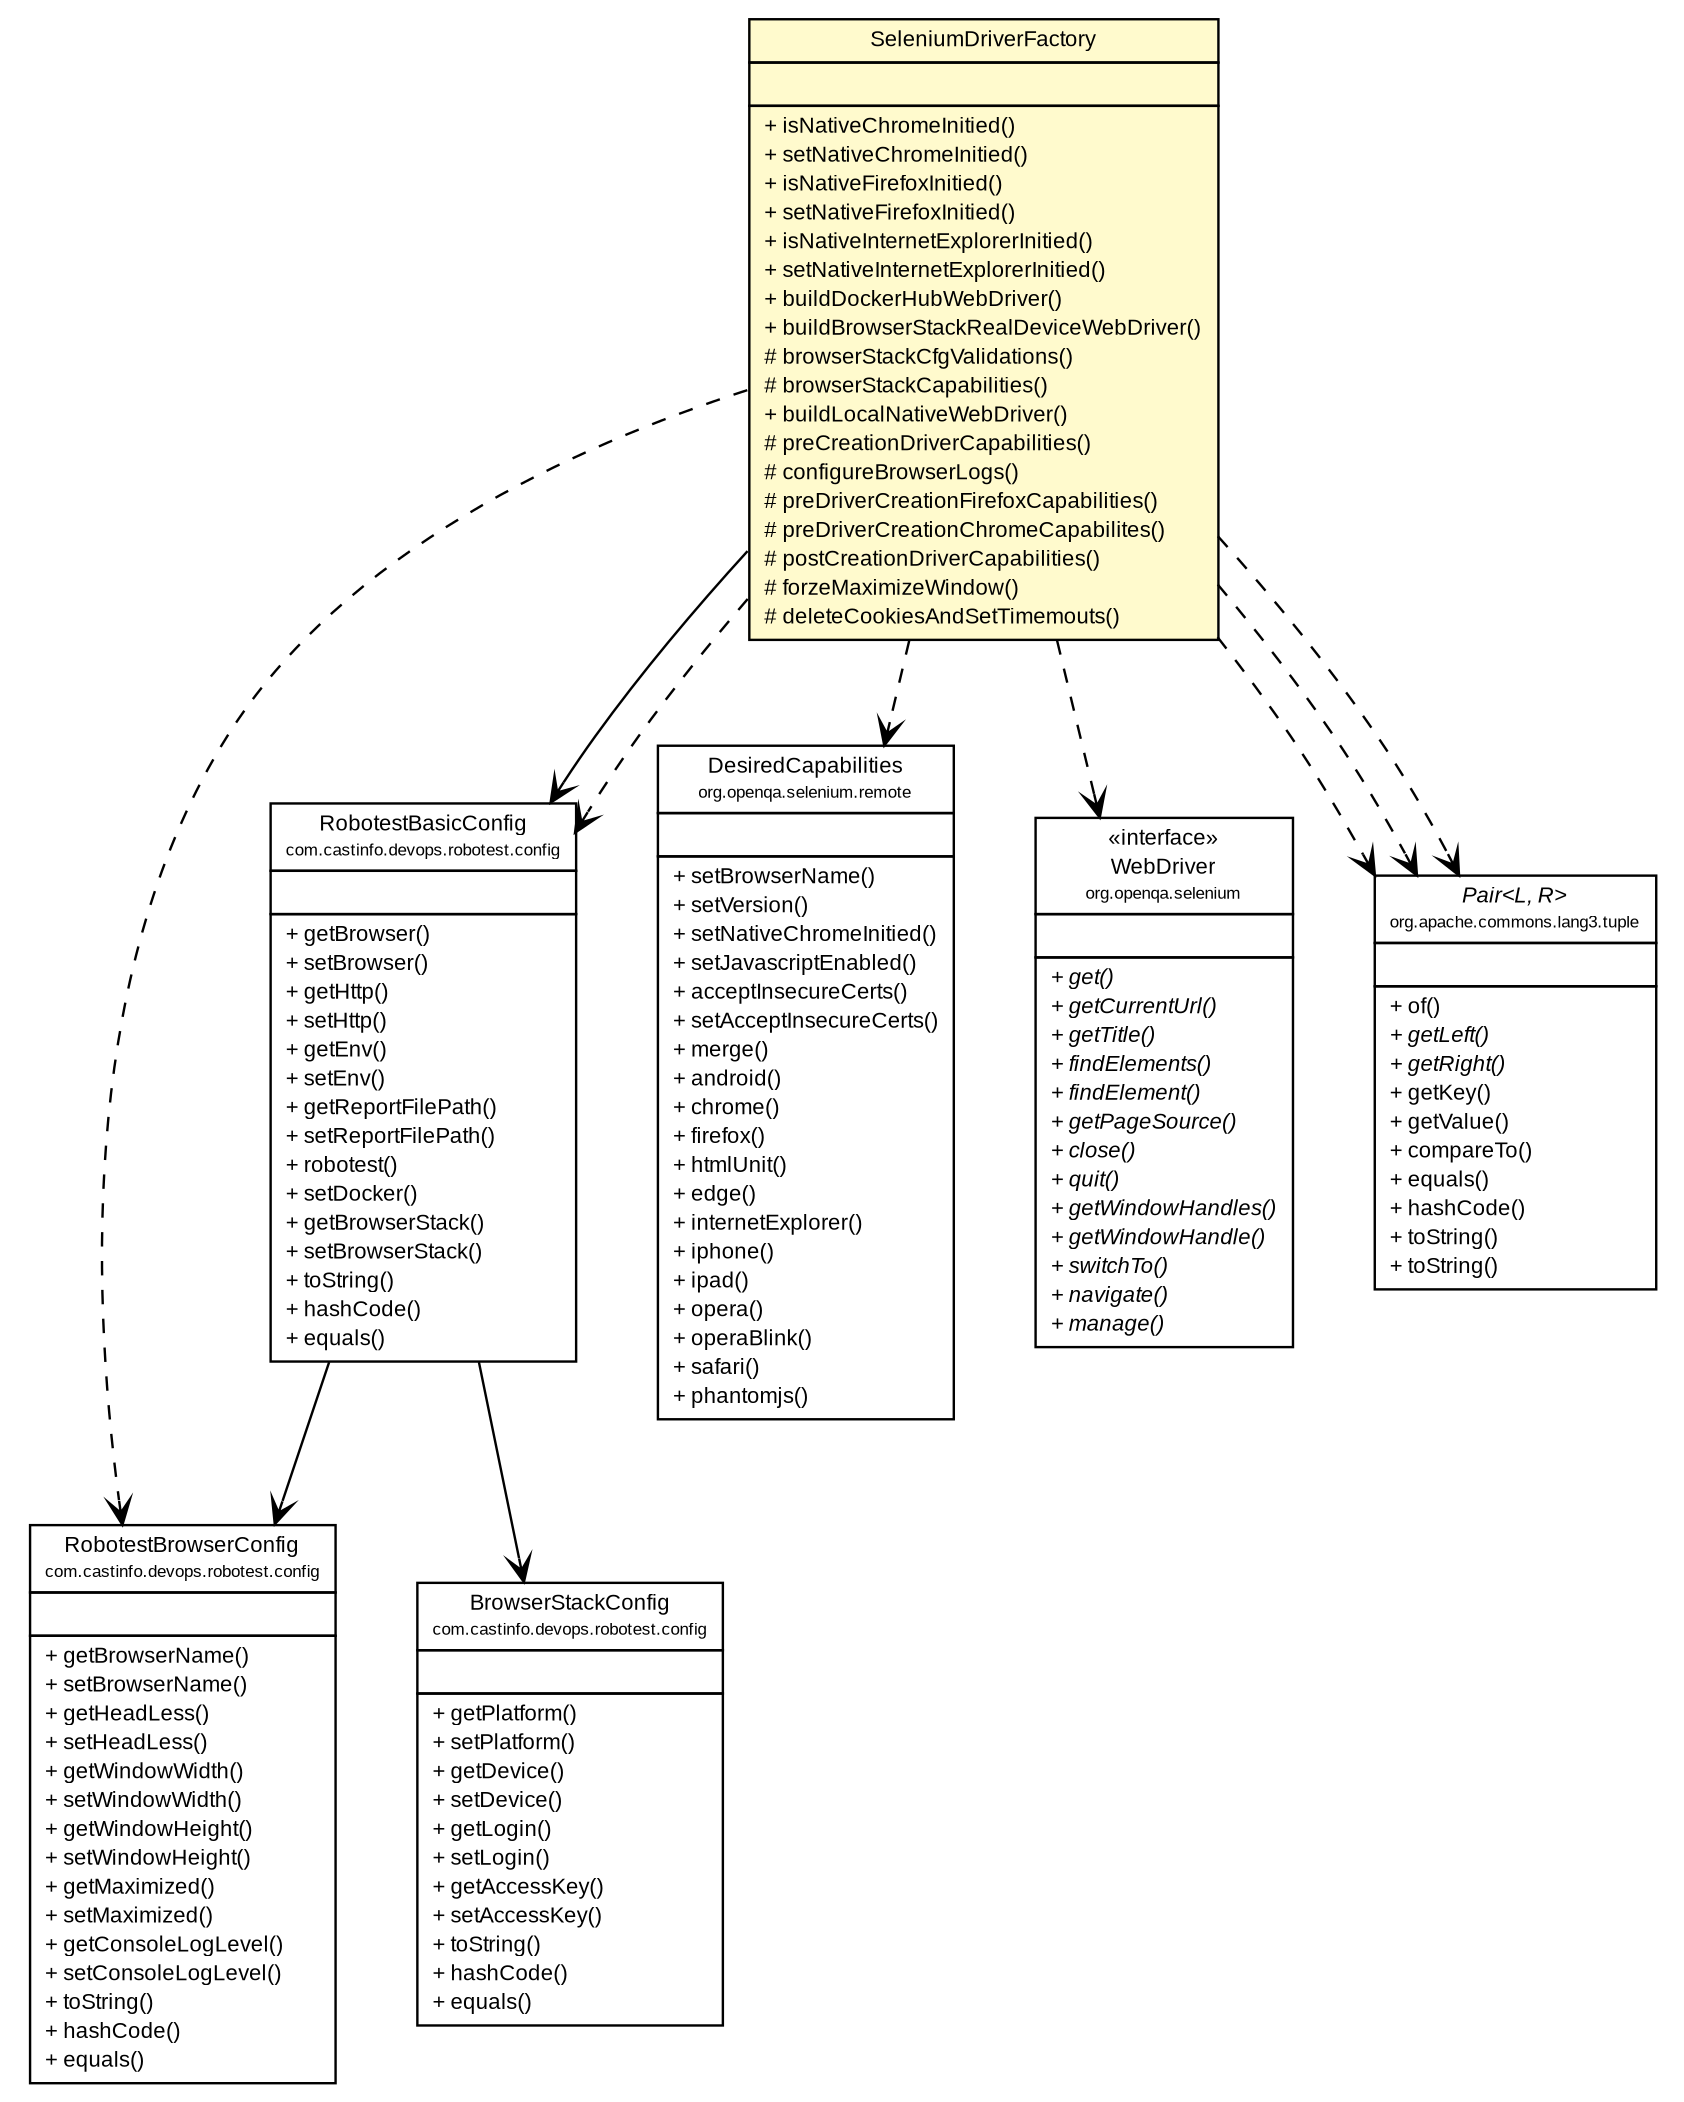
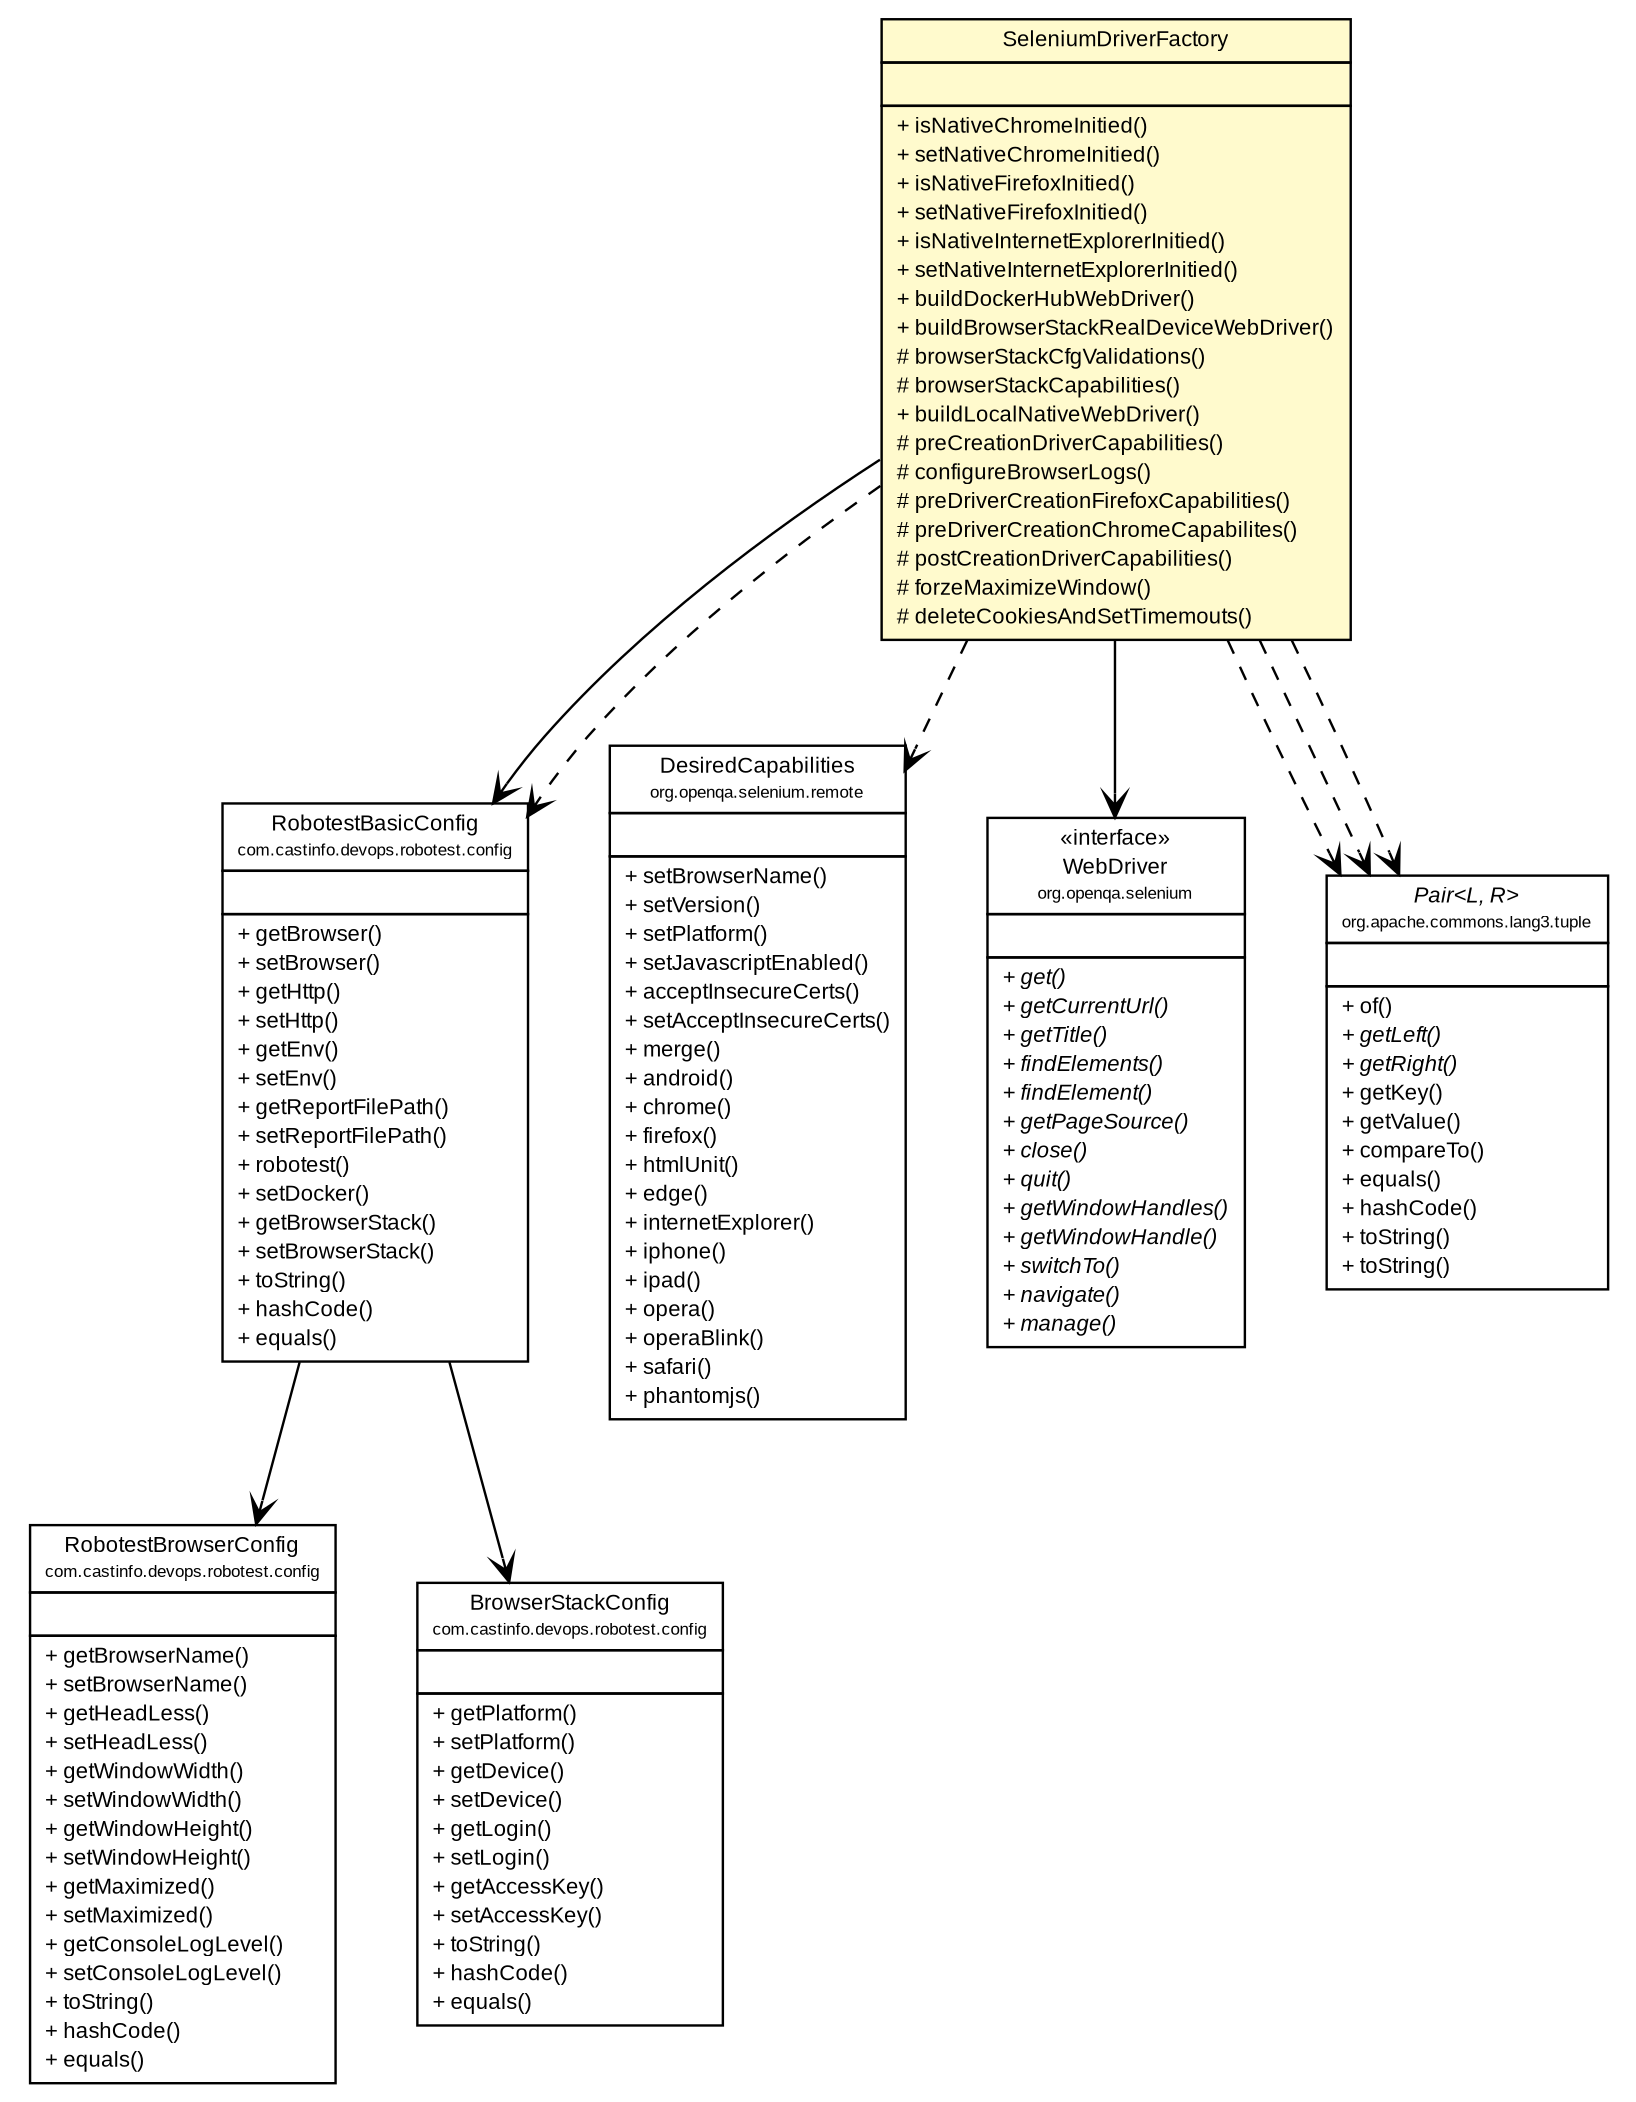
(1076, 717) -> (1115, 717)
(192, 802) -> none
(806, 935) -> (696, 935)
